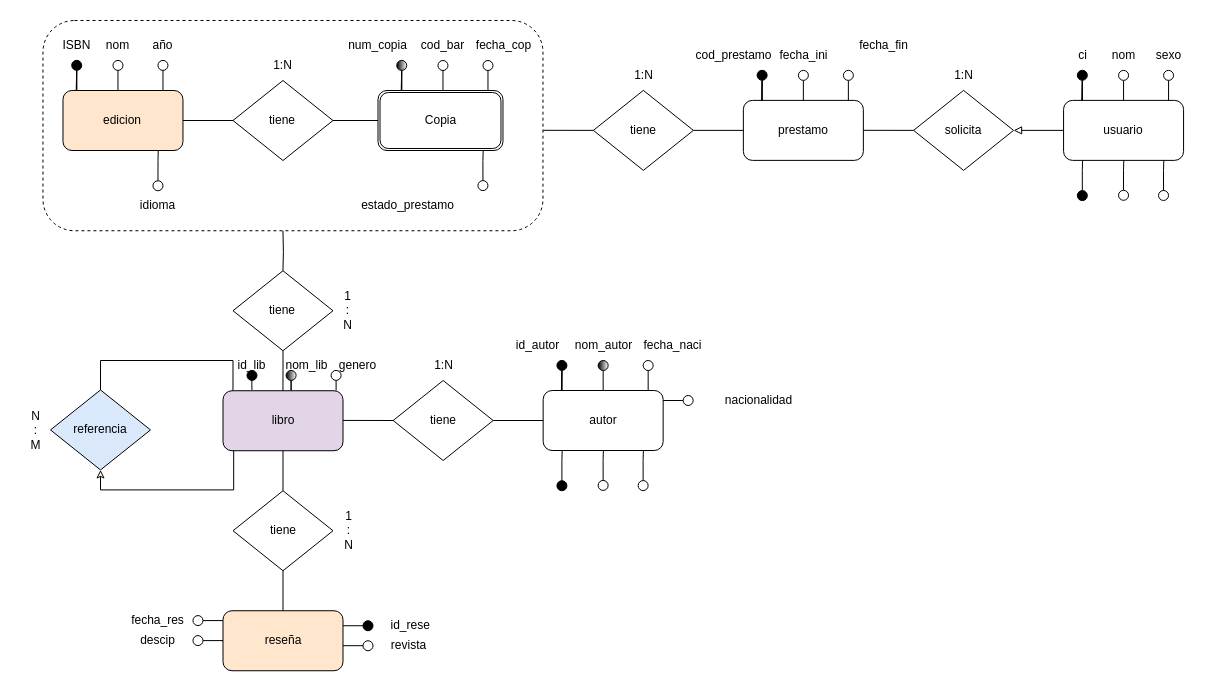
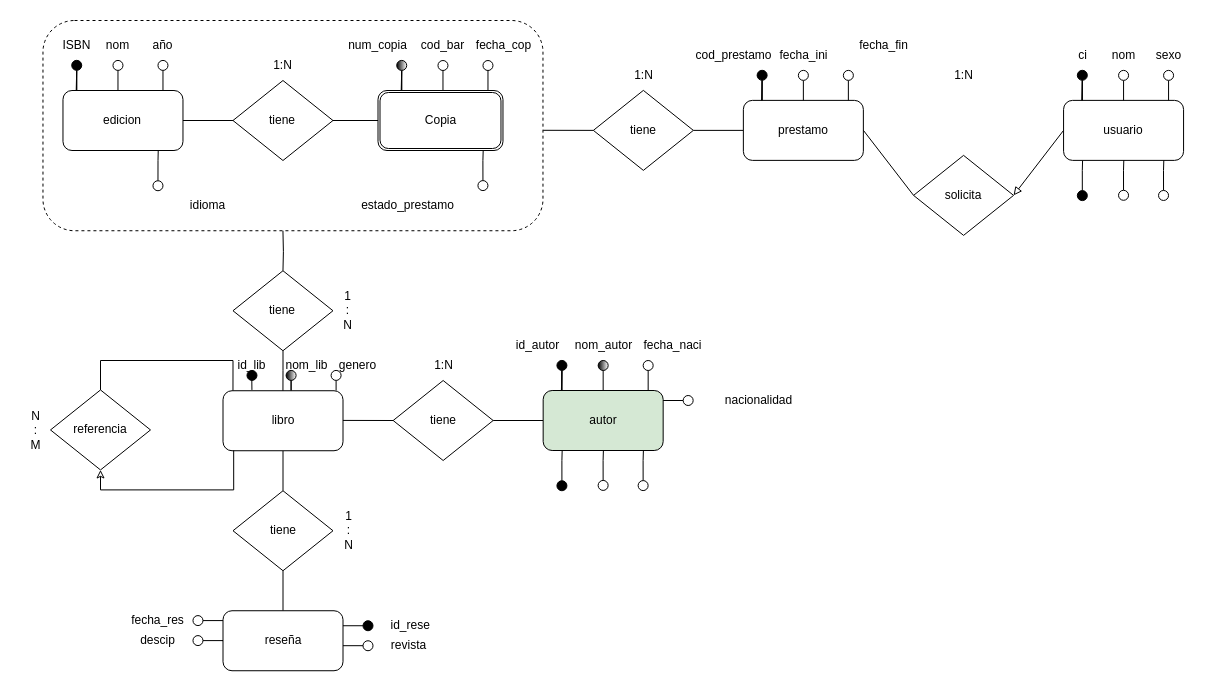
(123, 121) -> (123, 121)
(964, 130) -> (964, 195)
(158, 206) -> (208, 206)
(283, 421) -> (283, 421)
(603, 421) -> (603, 421)
(101, 430) -> (101, 430)
(283, 641) -> (283, 641)
